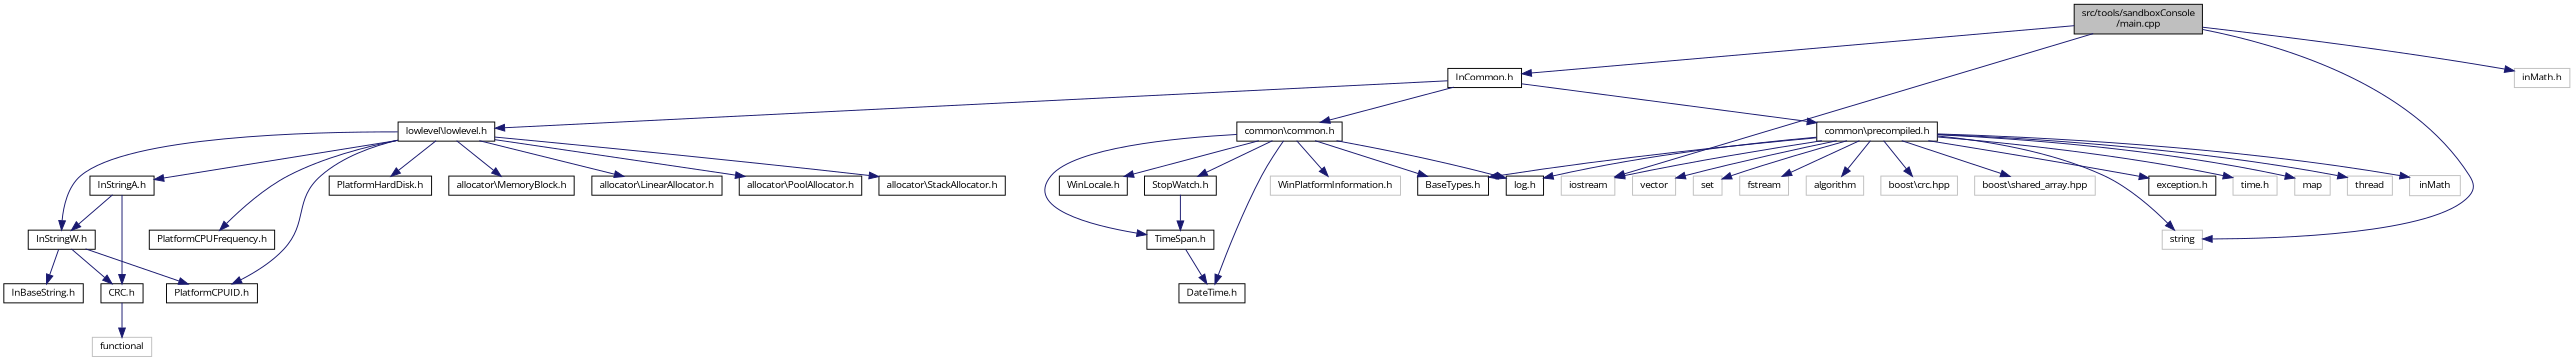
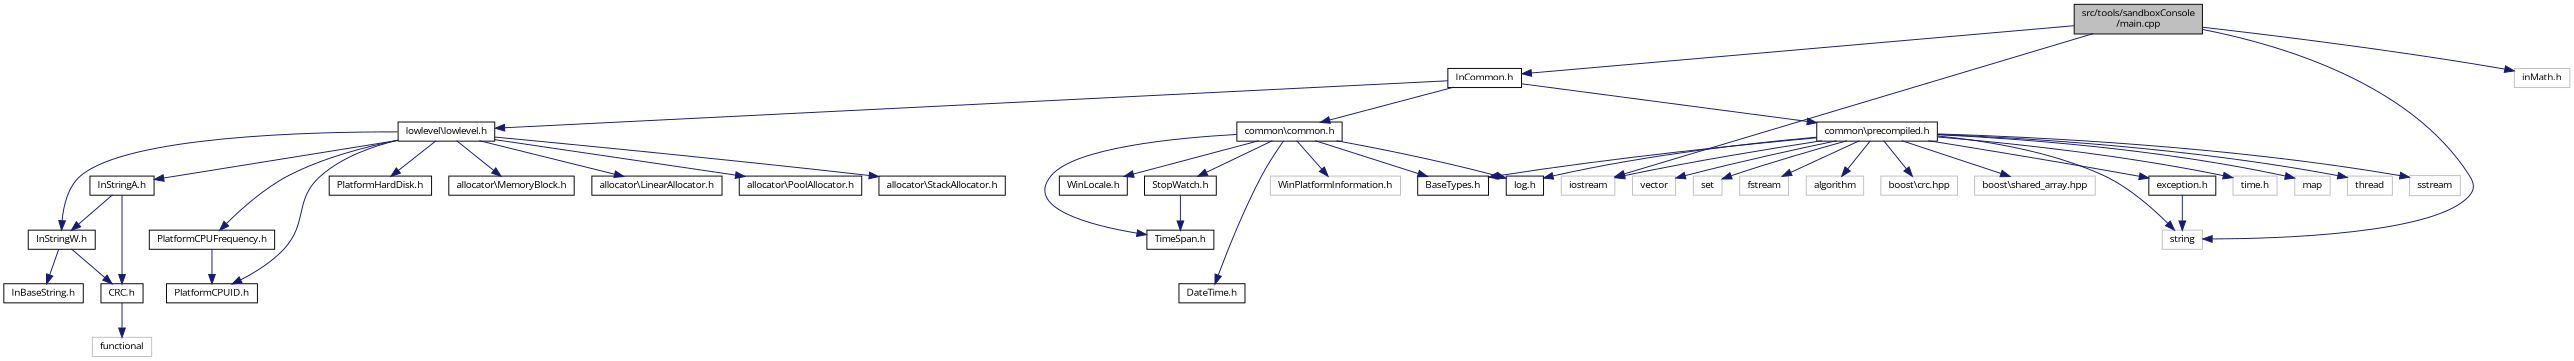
(2435, 186) -> (2435, 186)
none -> (2182, 208)
(1194, 262) -> none
(132, 265) -> (212, 262)
